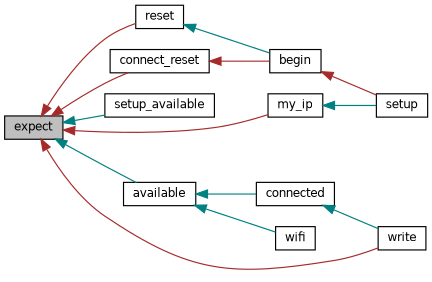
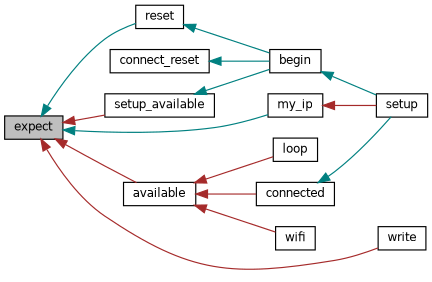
(85, 57) -> (85, 57)
(245, 61) -> (245, 61)
none -> (238, 80)
(354, 86) -> (354, 86)
(94, 89) -> none
(355, 105) -> (355, 105)
(90, 118) -> (90, 118)
(172, 131) -> (172, 131)
none -> (295, 150)
(101, 164) -> (101, 164)
(232, 194) -> (232, 194)
(356, 219) -> (361, 148)
(241, 220) -> (241, 220)
